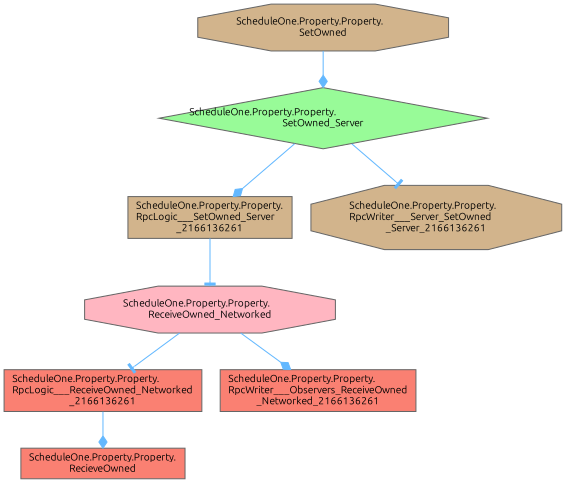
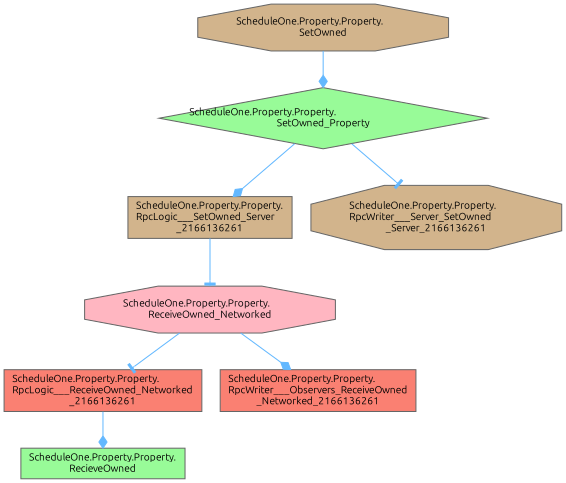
(323, 118) -> (323, 118)
(103, 463) -> (103, 463)
